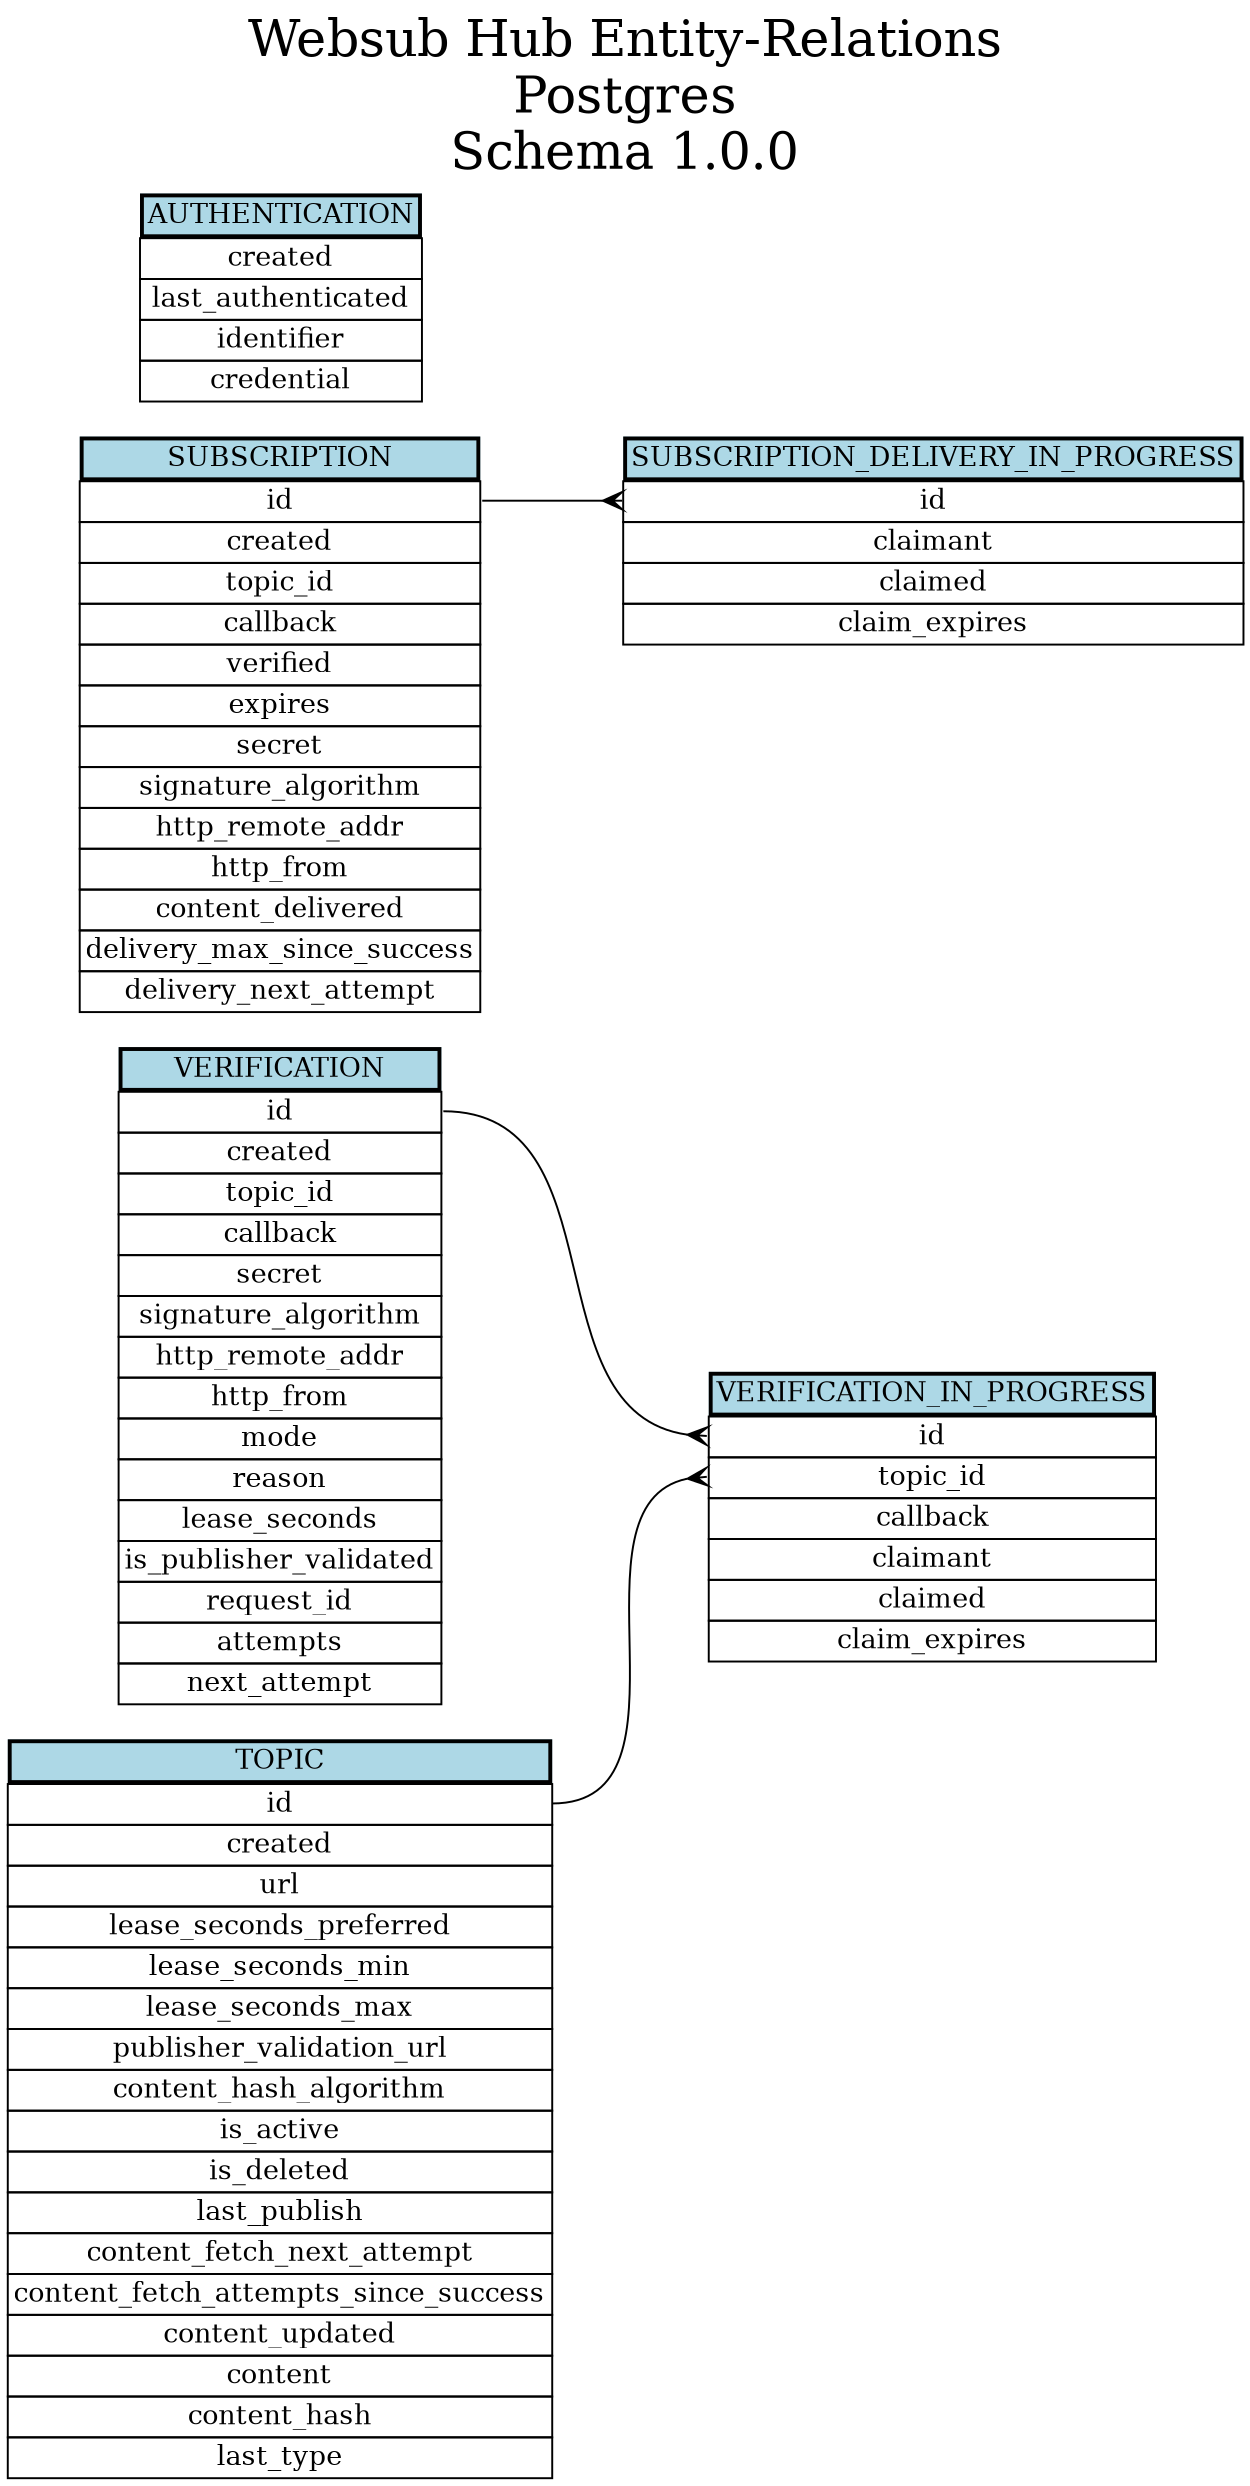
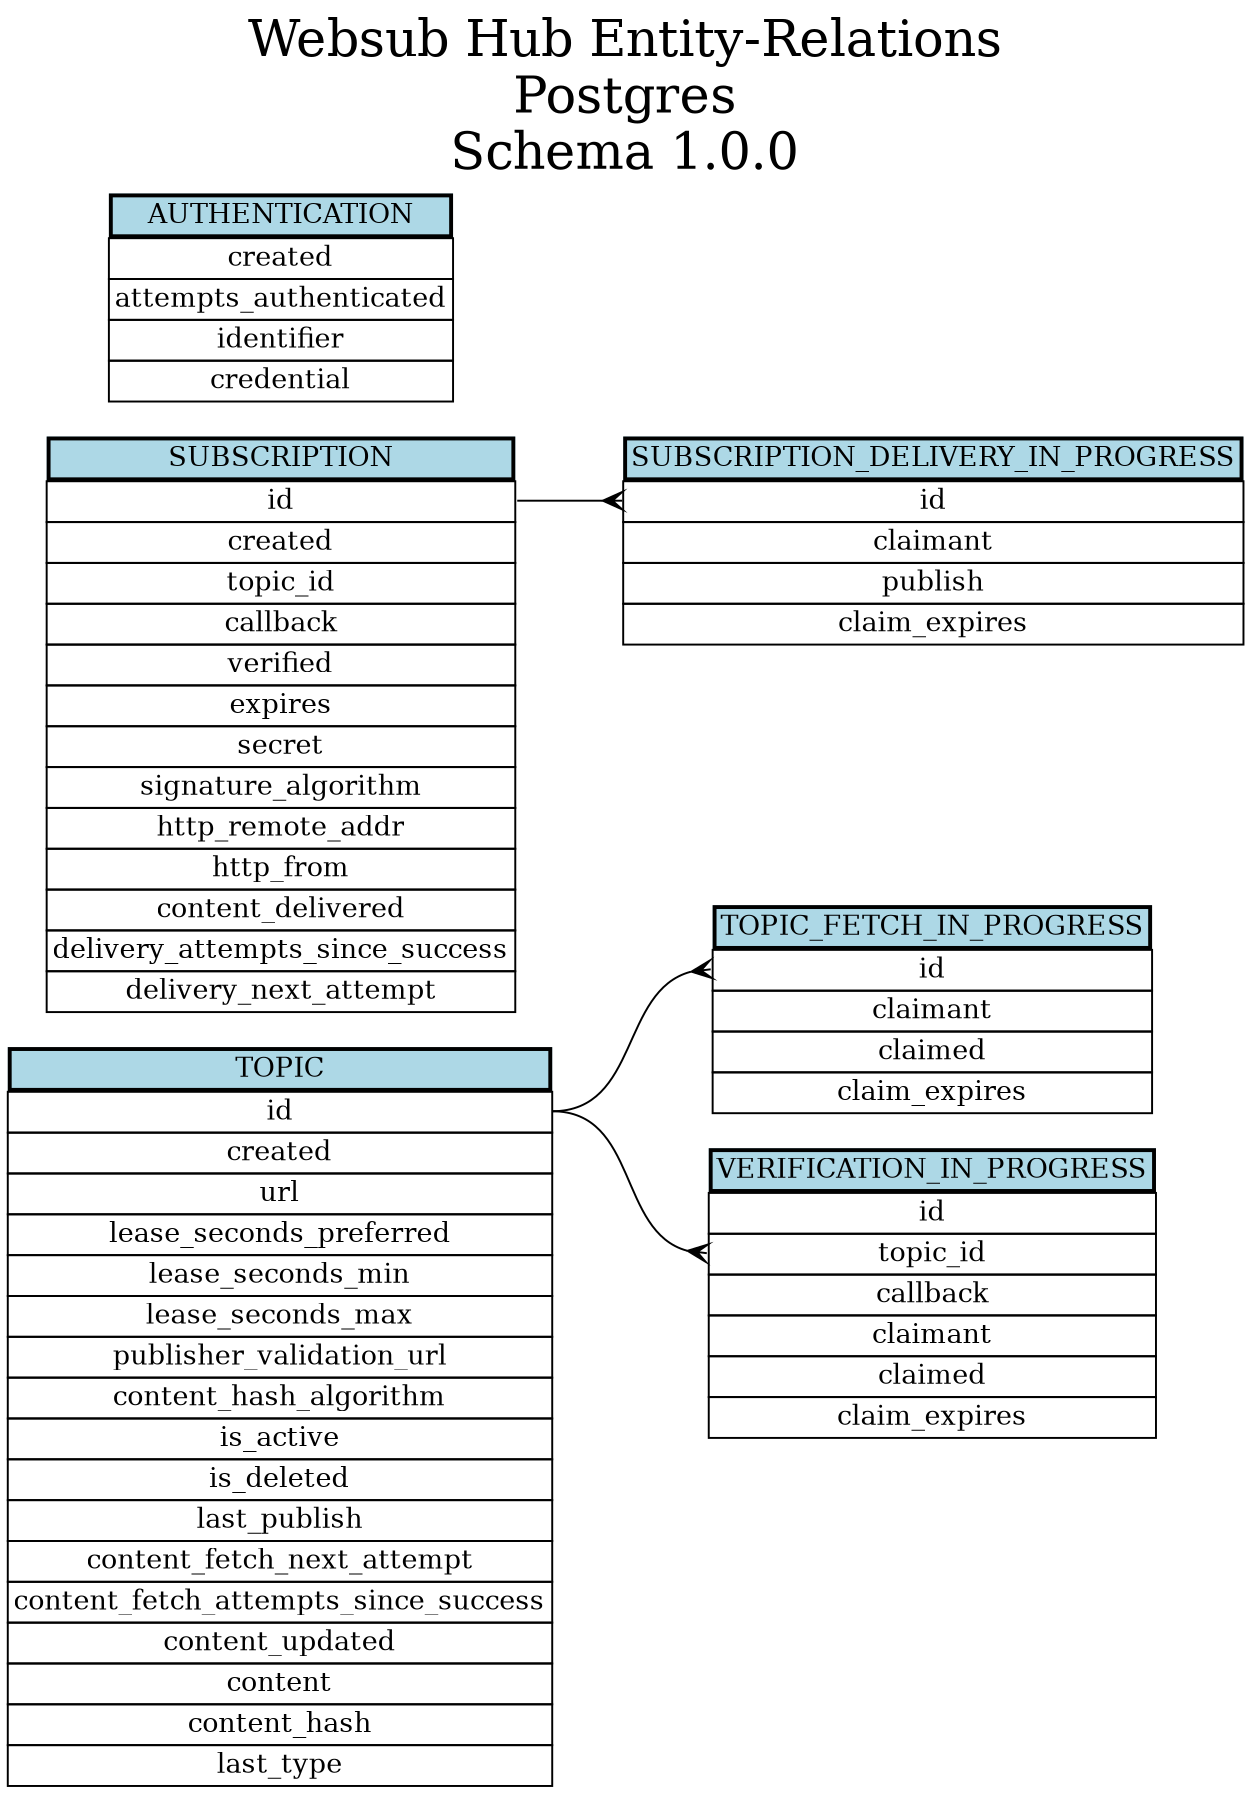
(281, 298) -> (281, 298)
(933, 582) -> (933, 582)
(280, 950) -> (281, 950)
none -> (932, 1008)
(280, 1376) -> none
